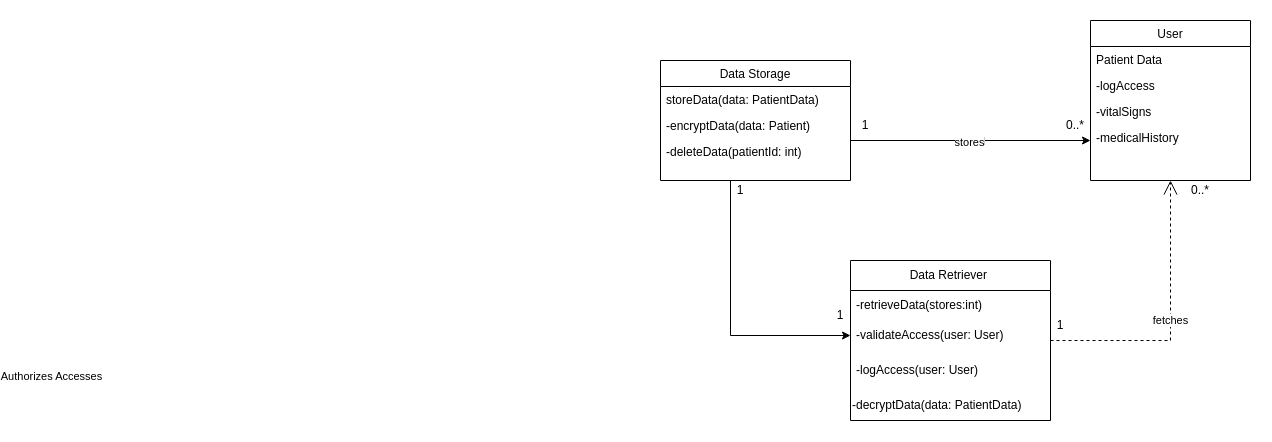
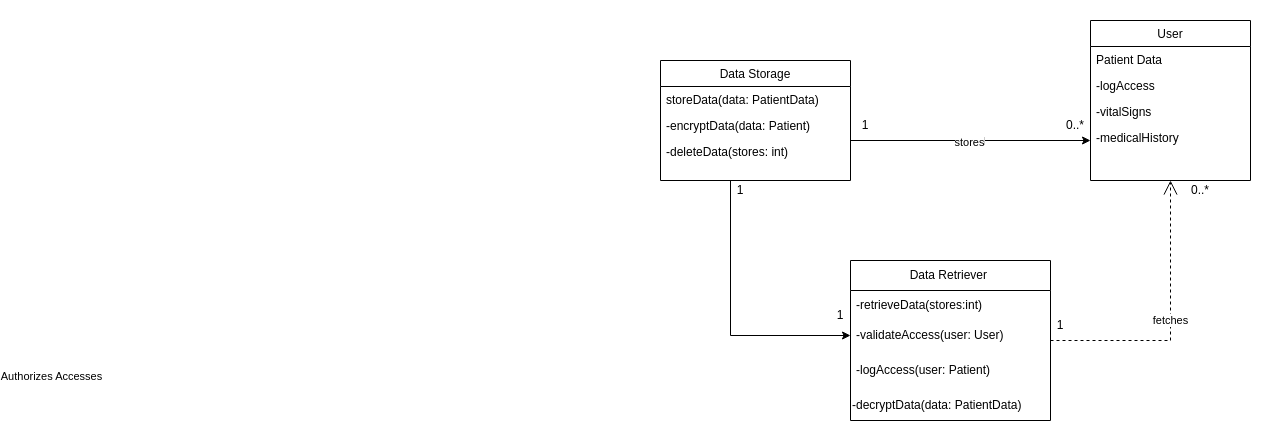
(749, 152) -> (740, 152)
(926, 371) -> (934, 371)
